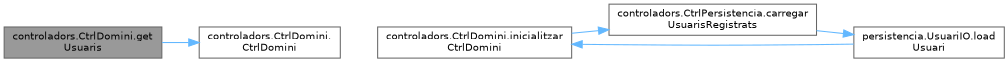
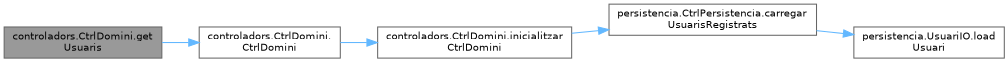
(713, 20) -> (713, 20)
(718, 45) -> (354, 43)
